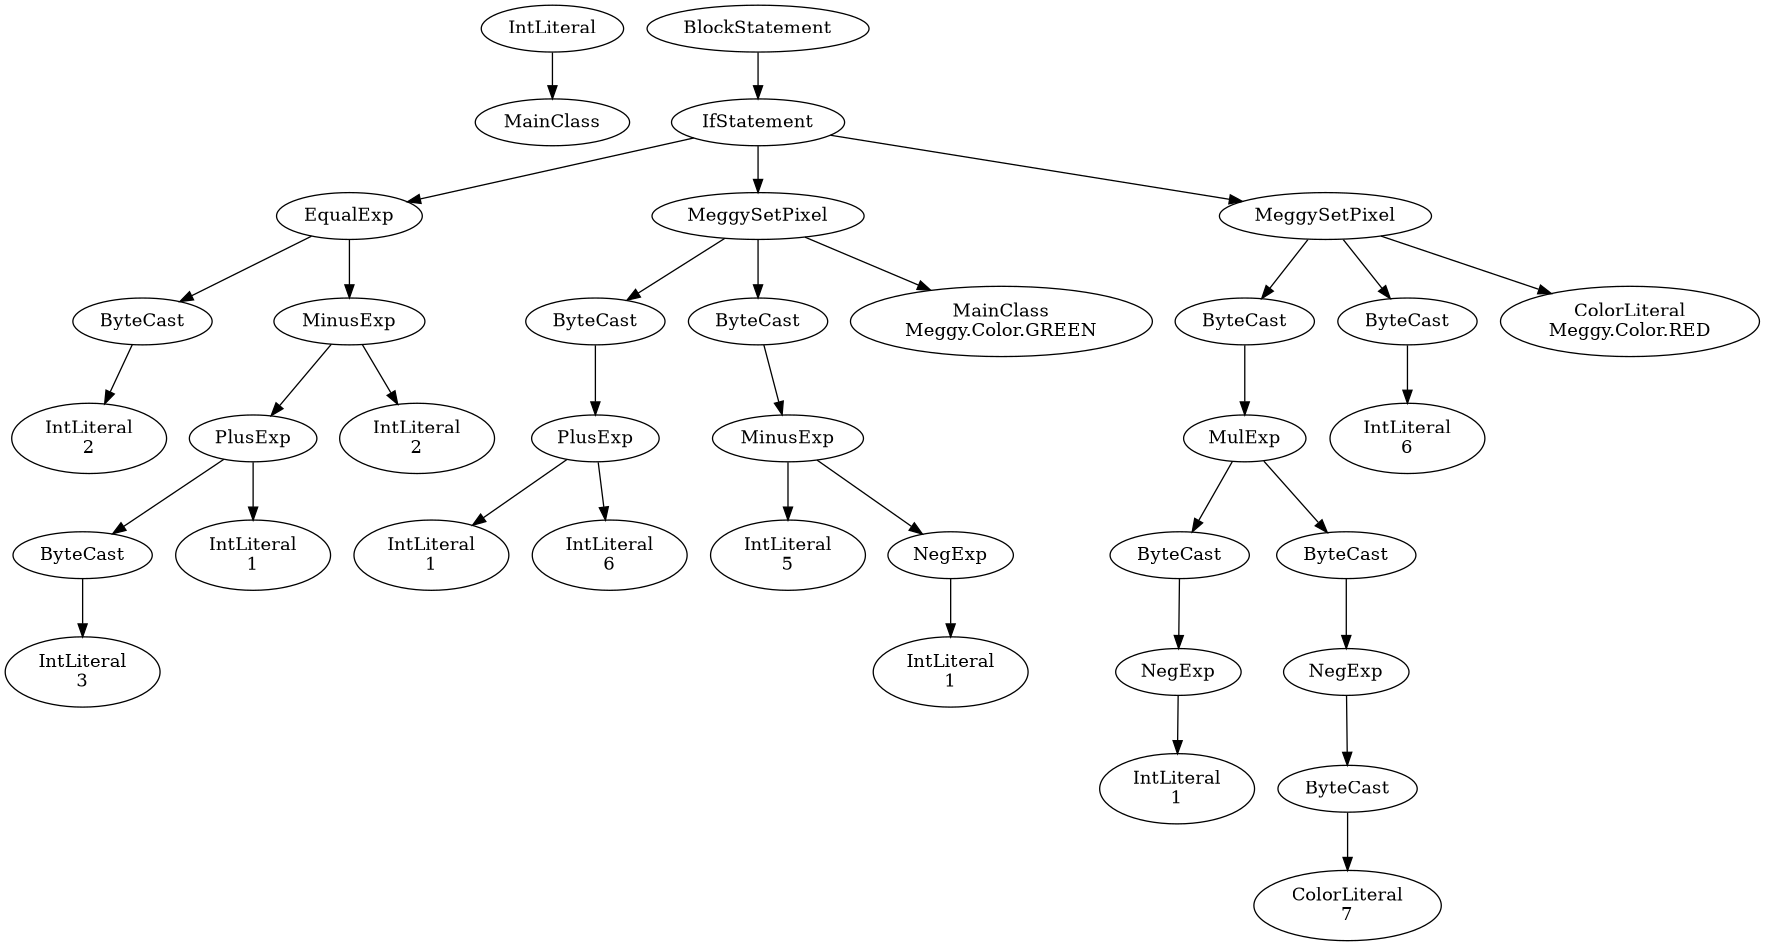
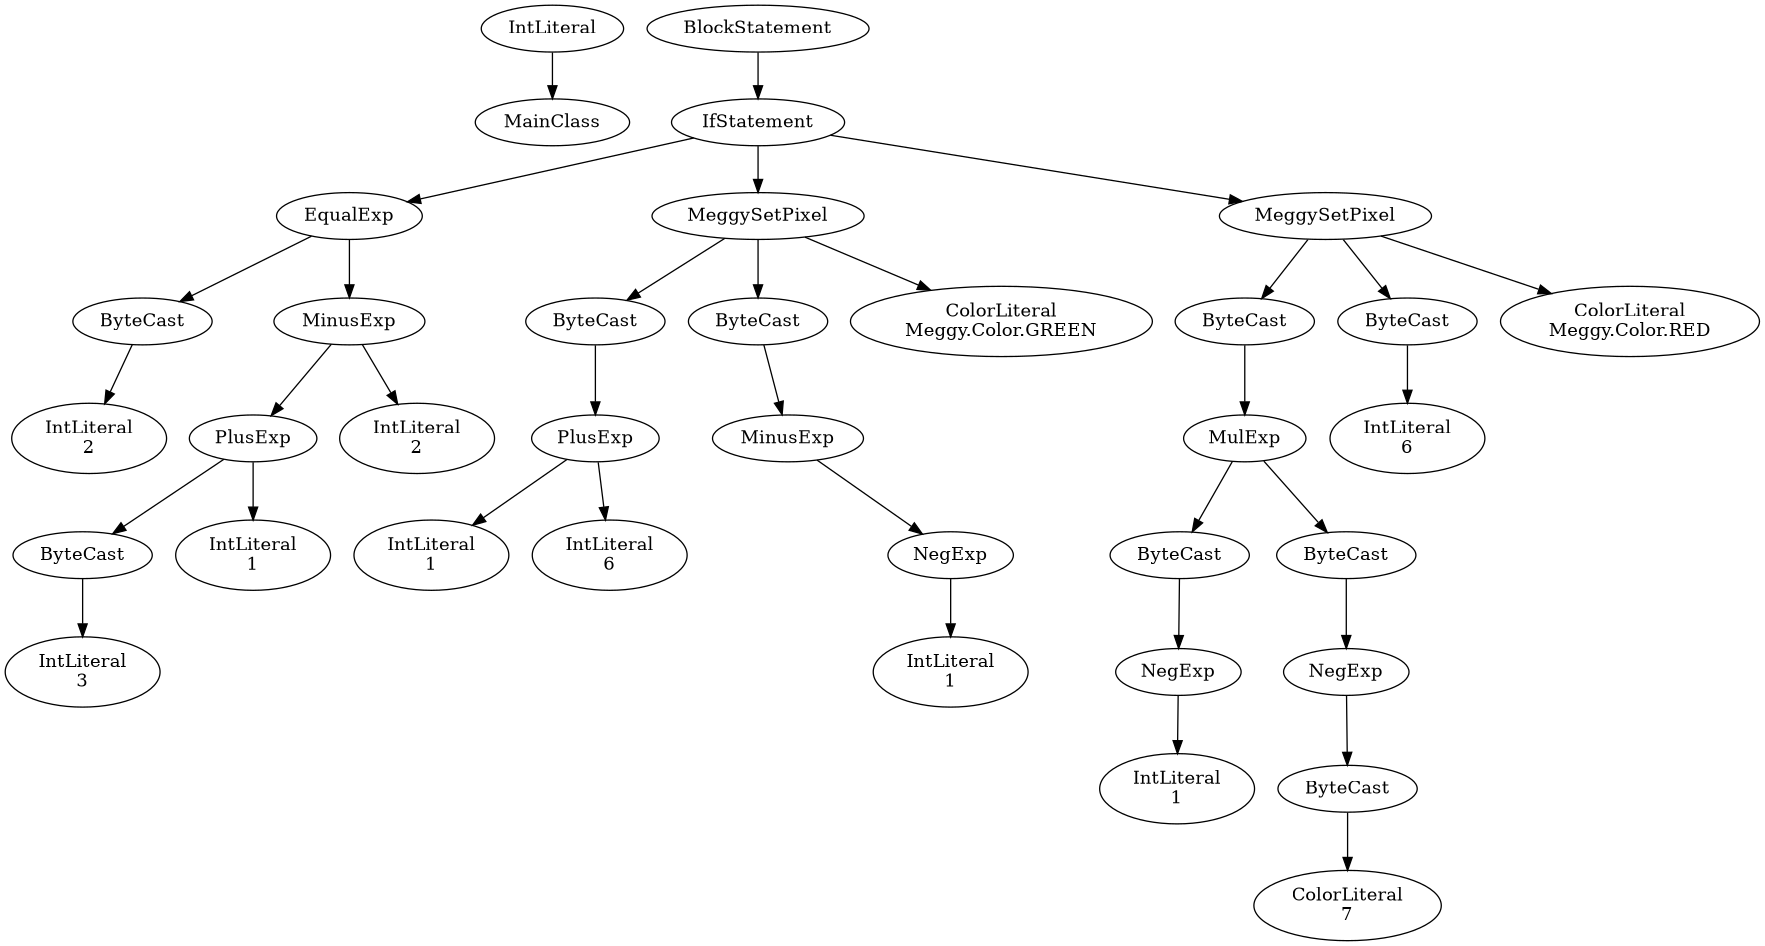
(1001, 321) -> (1001, 321)
(788, 555) -> none
